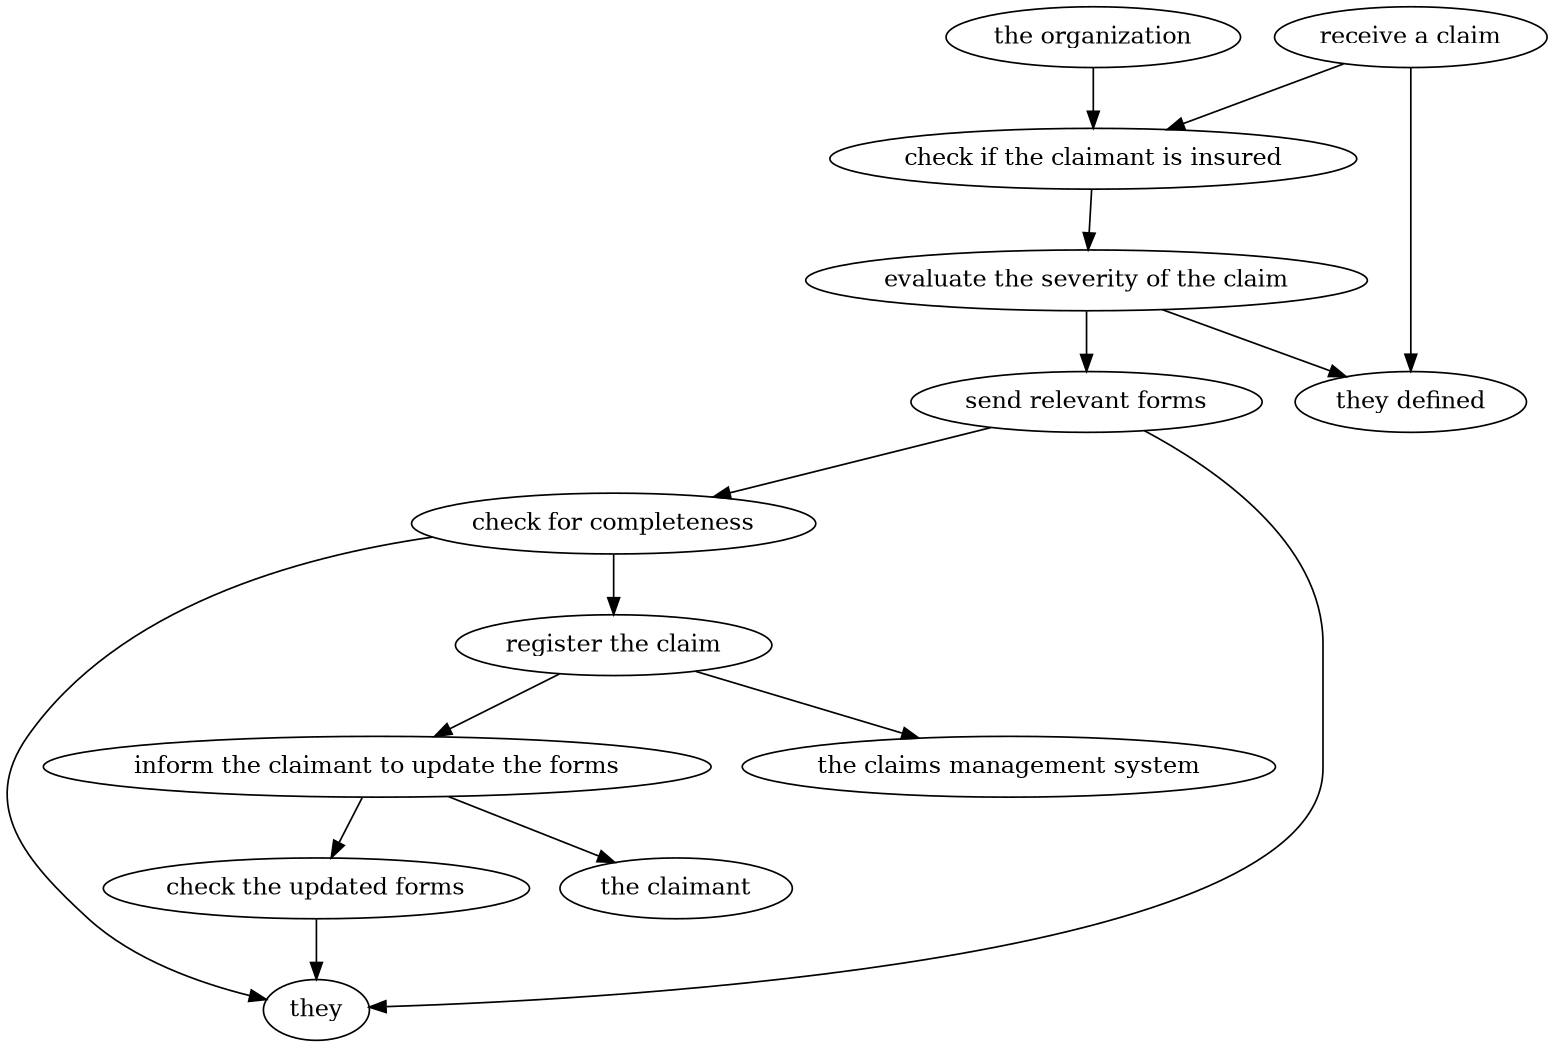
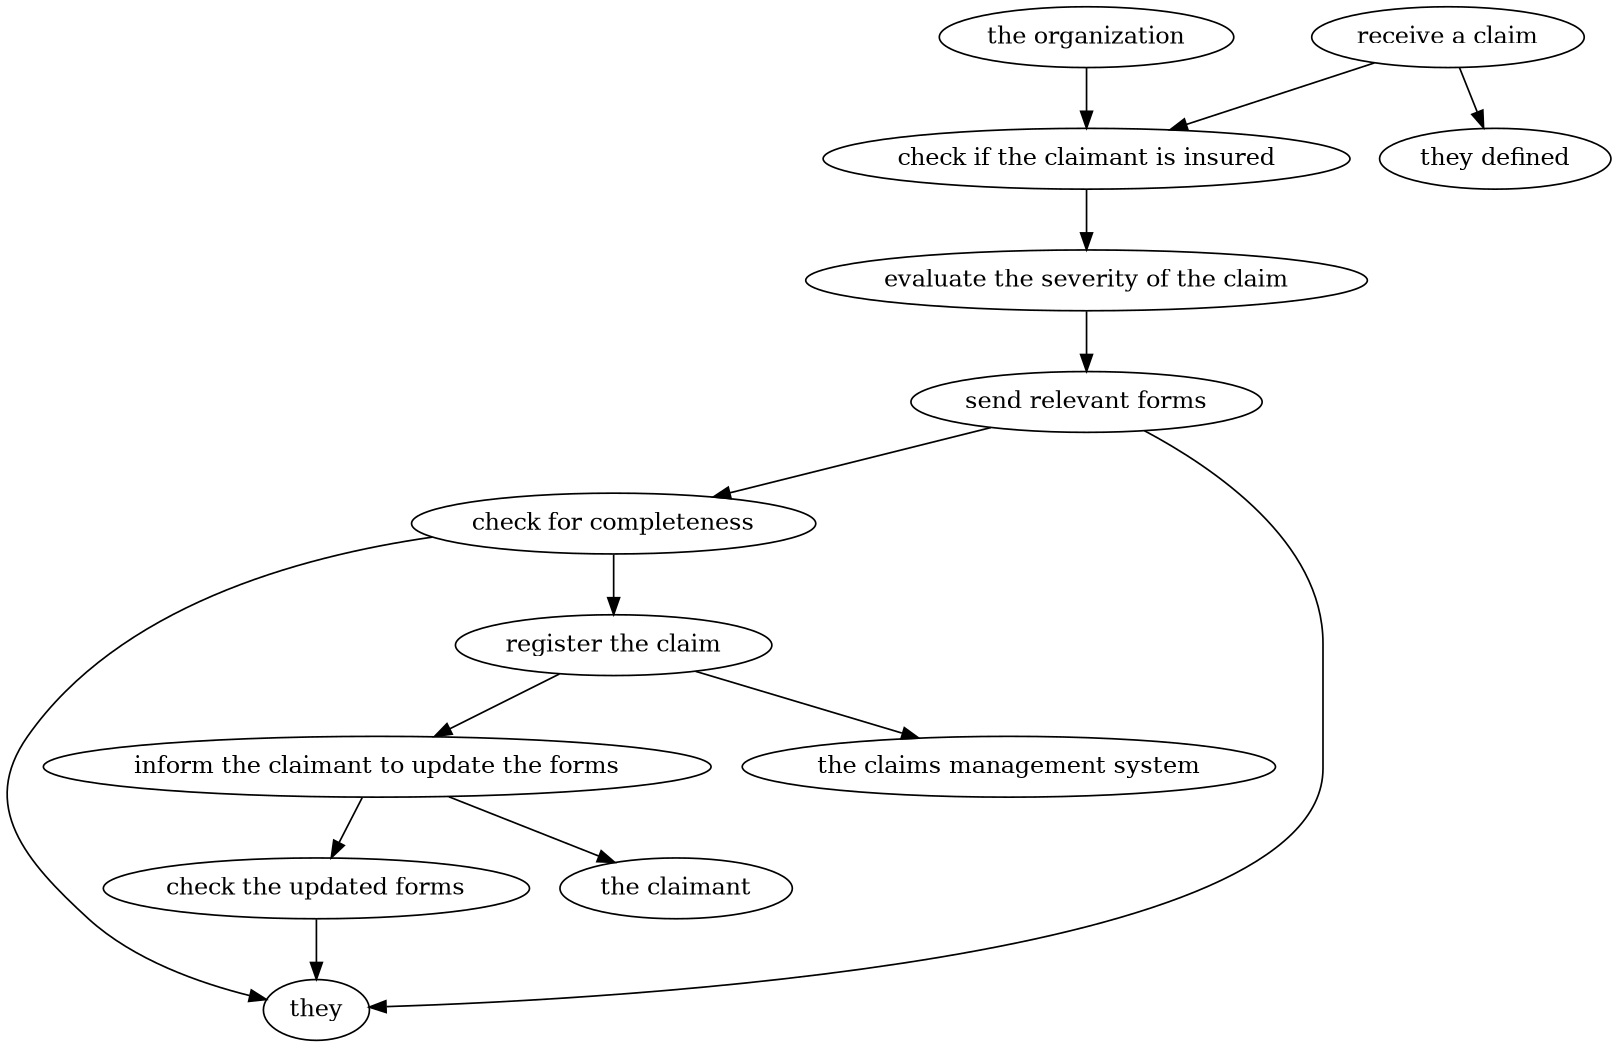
(1246, 340) -> none
